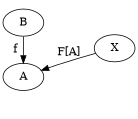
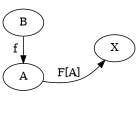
(72, 60) -> (73, 81)
